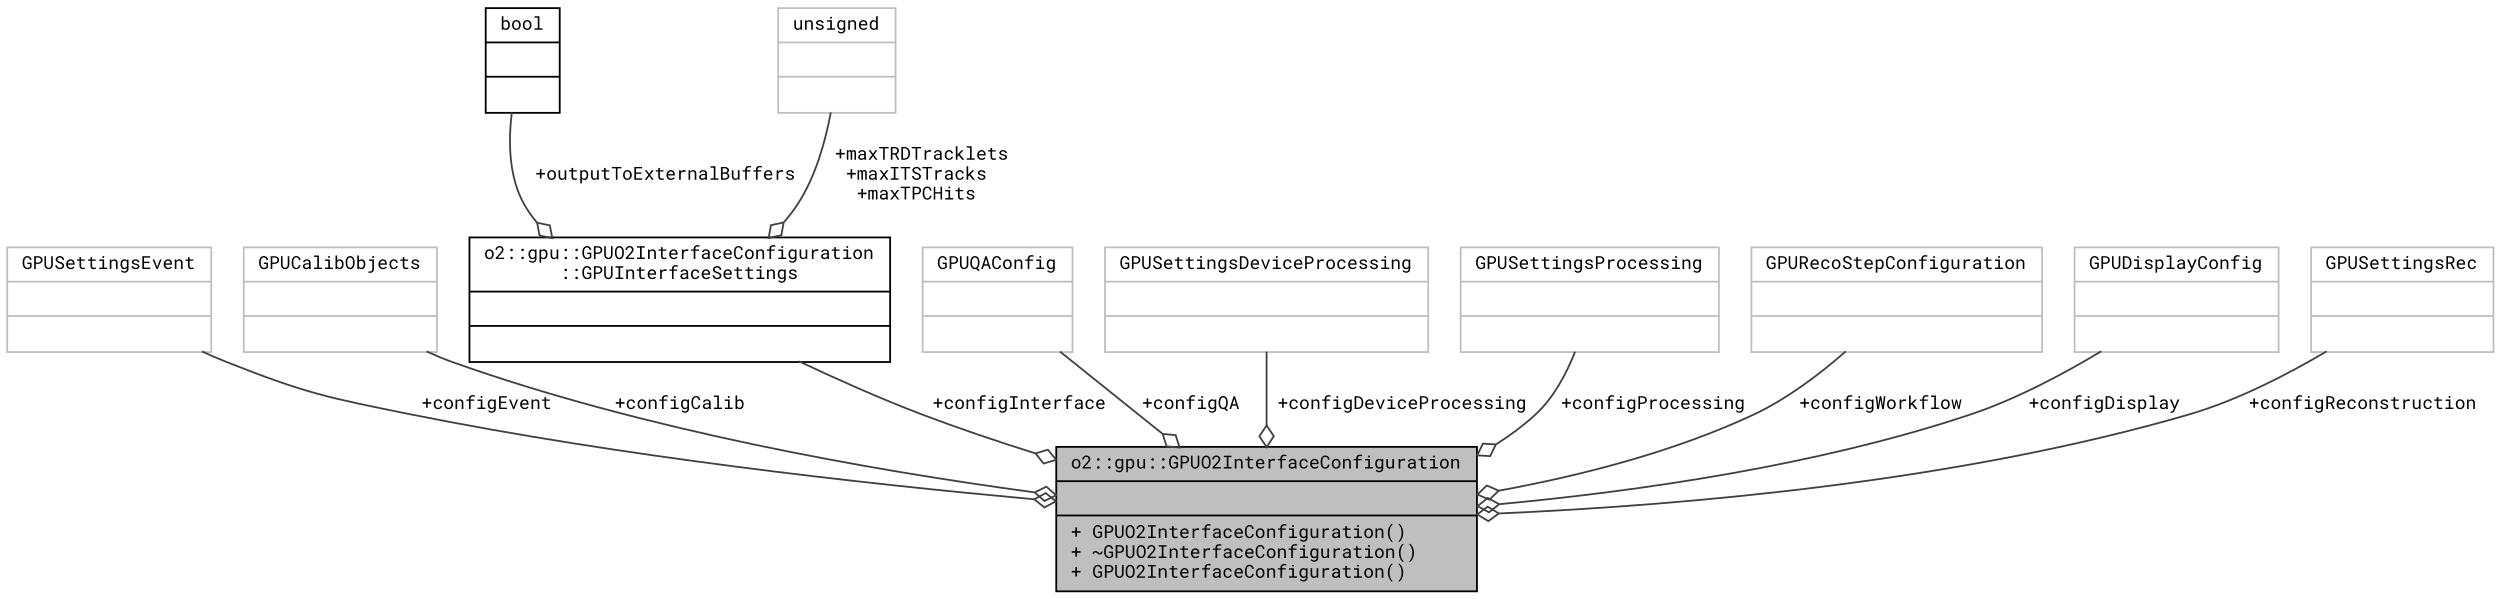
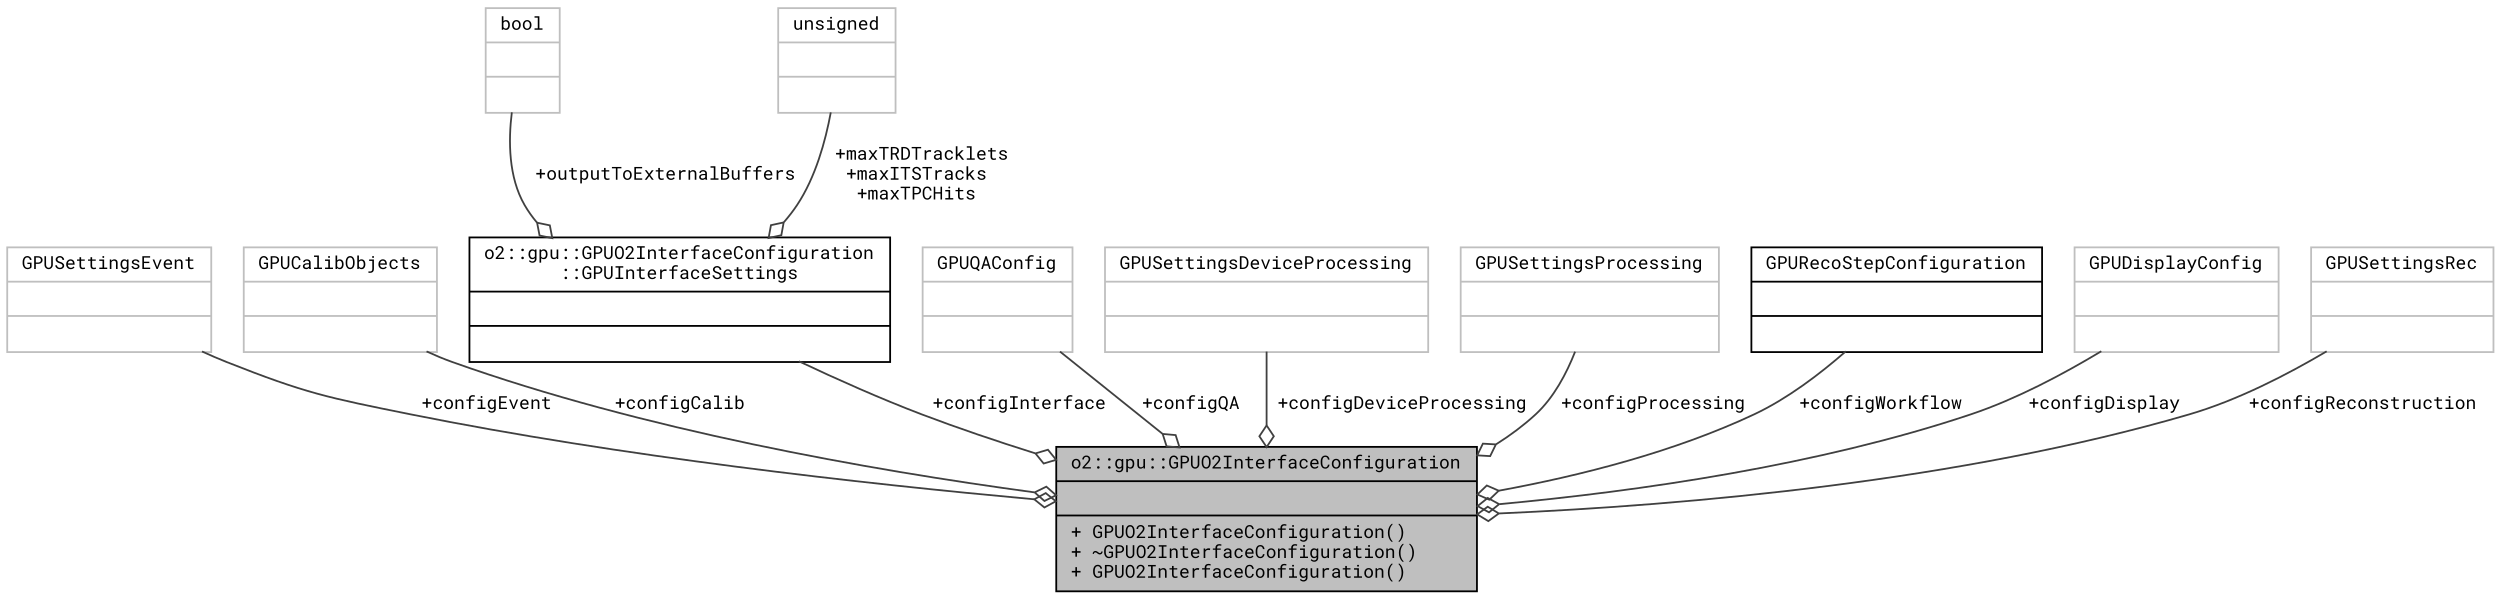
(523, 60) -> (523, 60)
(1897, 300) -> (1897, 300)
